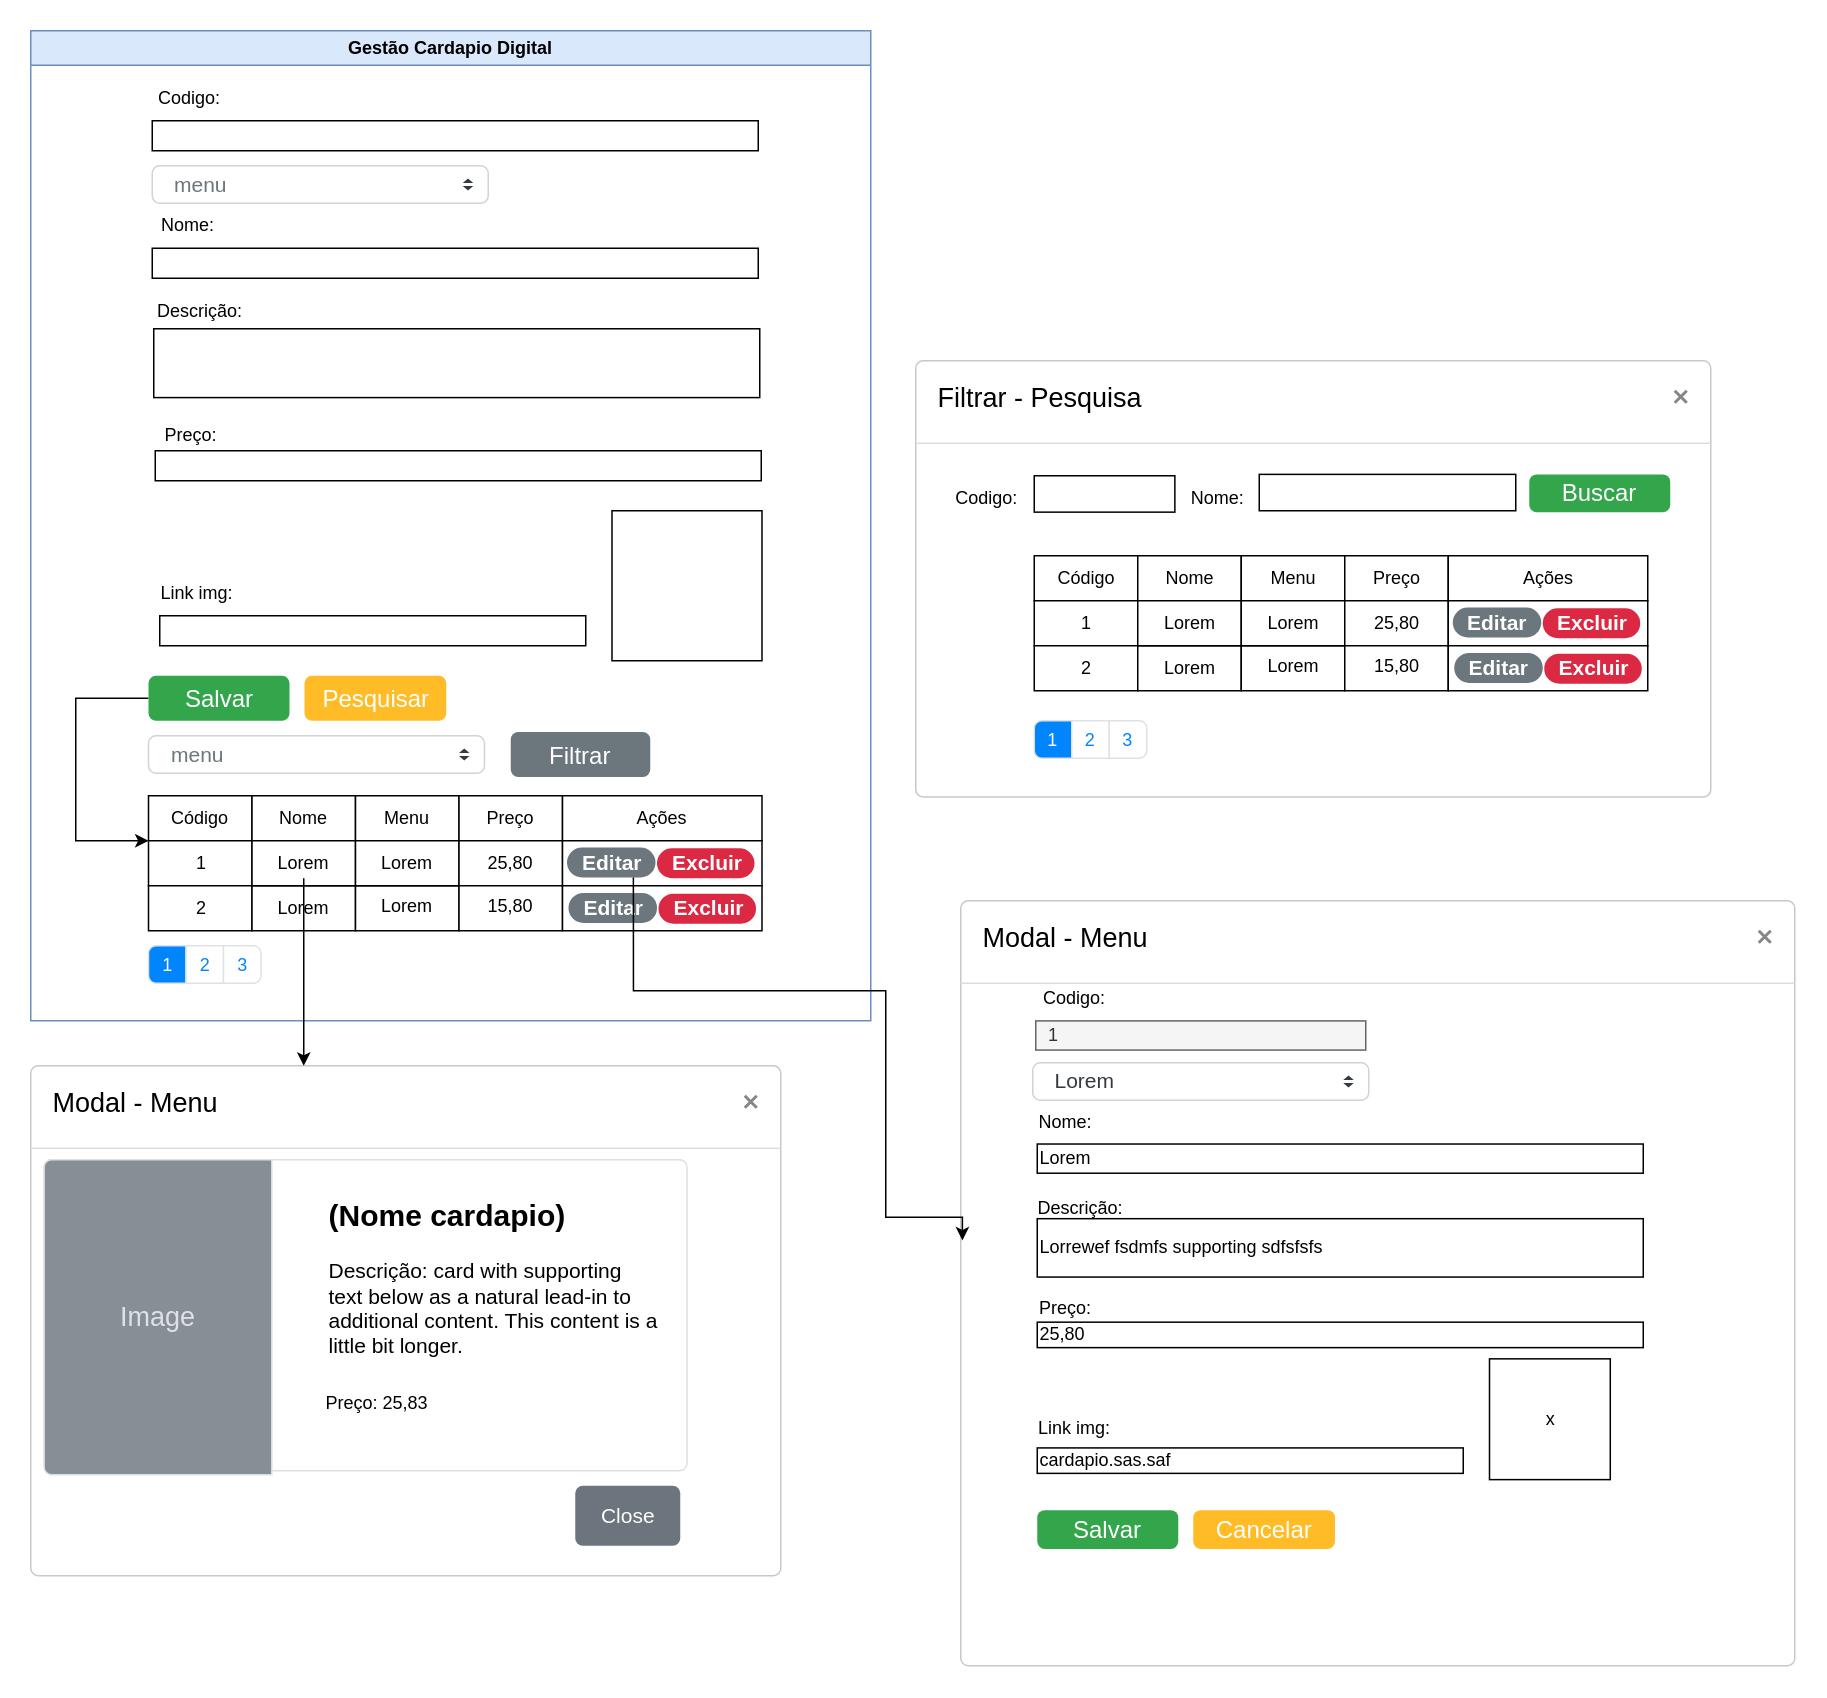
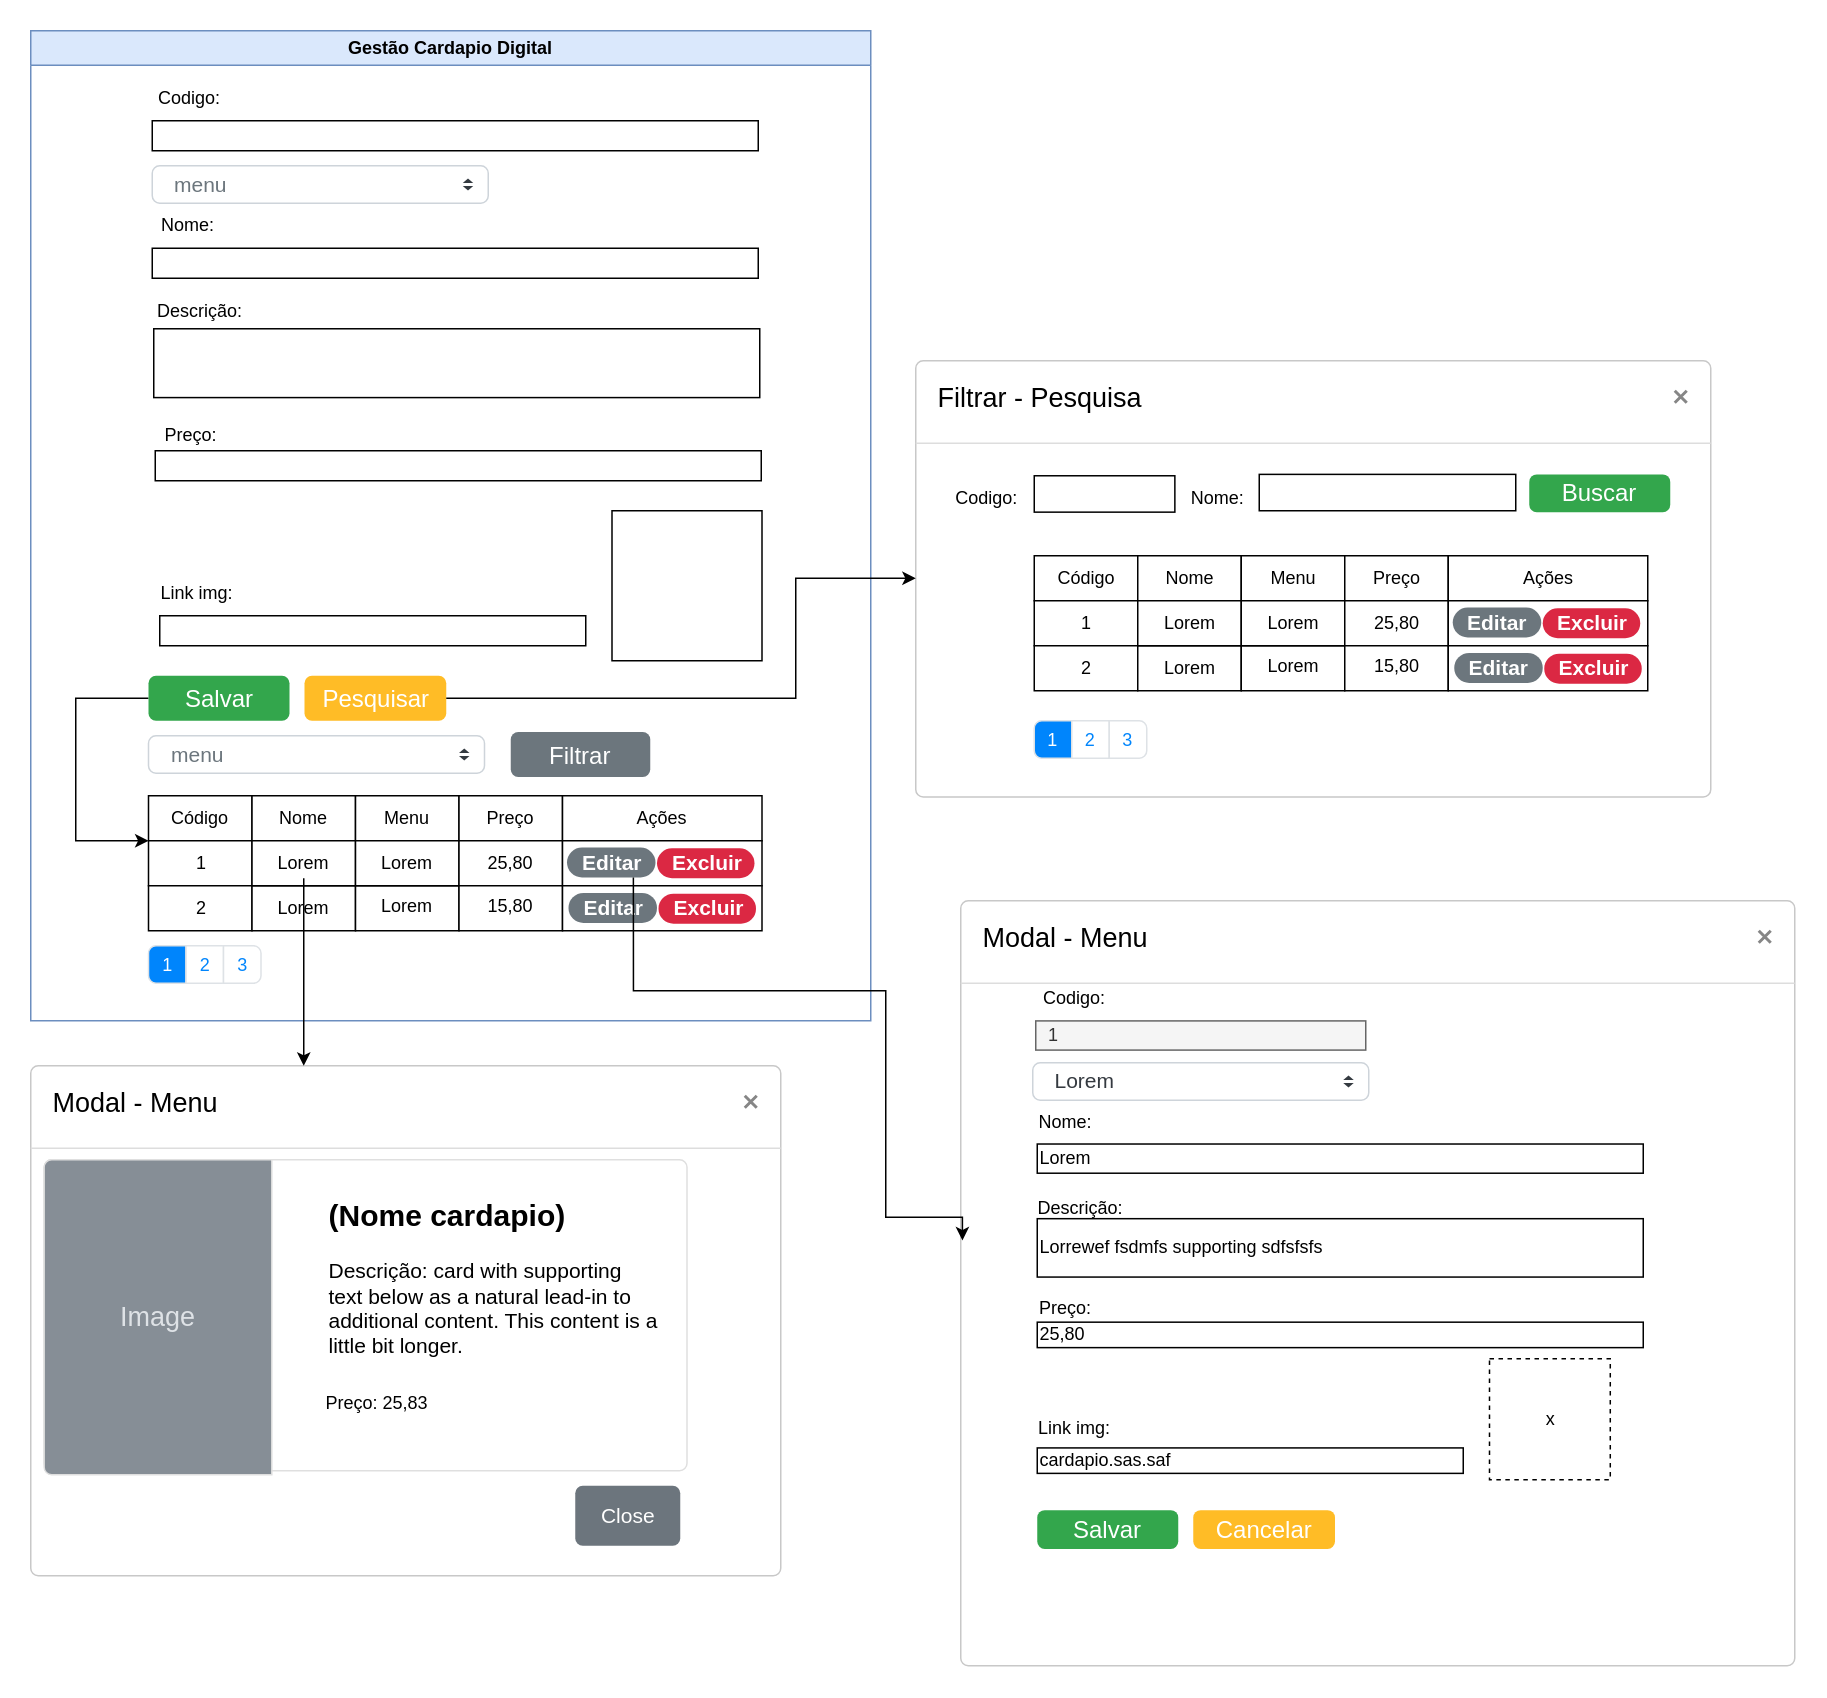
none -> (736, 698)
(1550, 1419) -> (1550, 1419)
